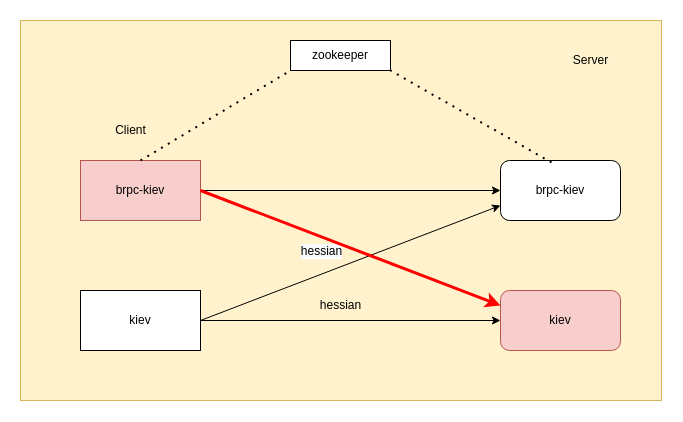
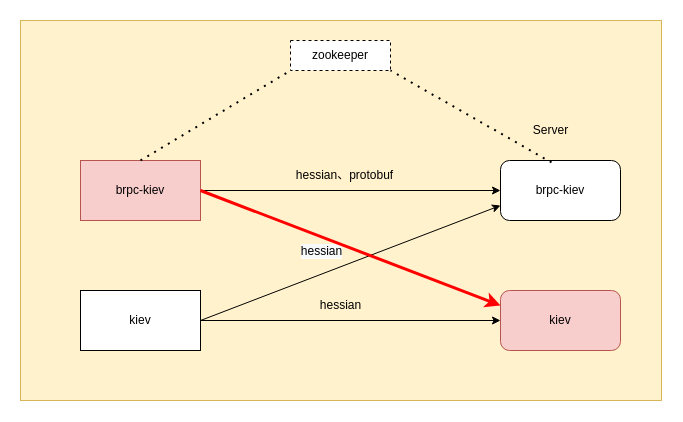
(341, 56) -> (341, 56)
(591, 61) -> (551, 131)
(131, 131) -> none
none -> (345, 176)
